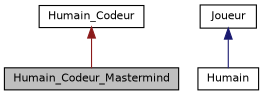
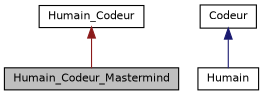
(228, 17) -> (228, 17)
